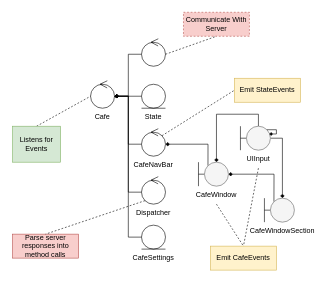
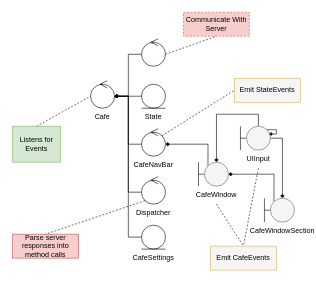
(267, 90) -> (267, 90)
(243, 258) -> (243, 258)
